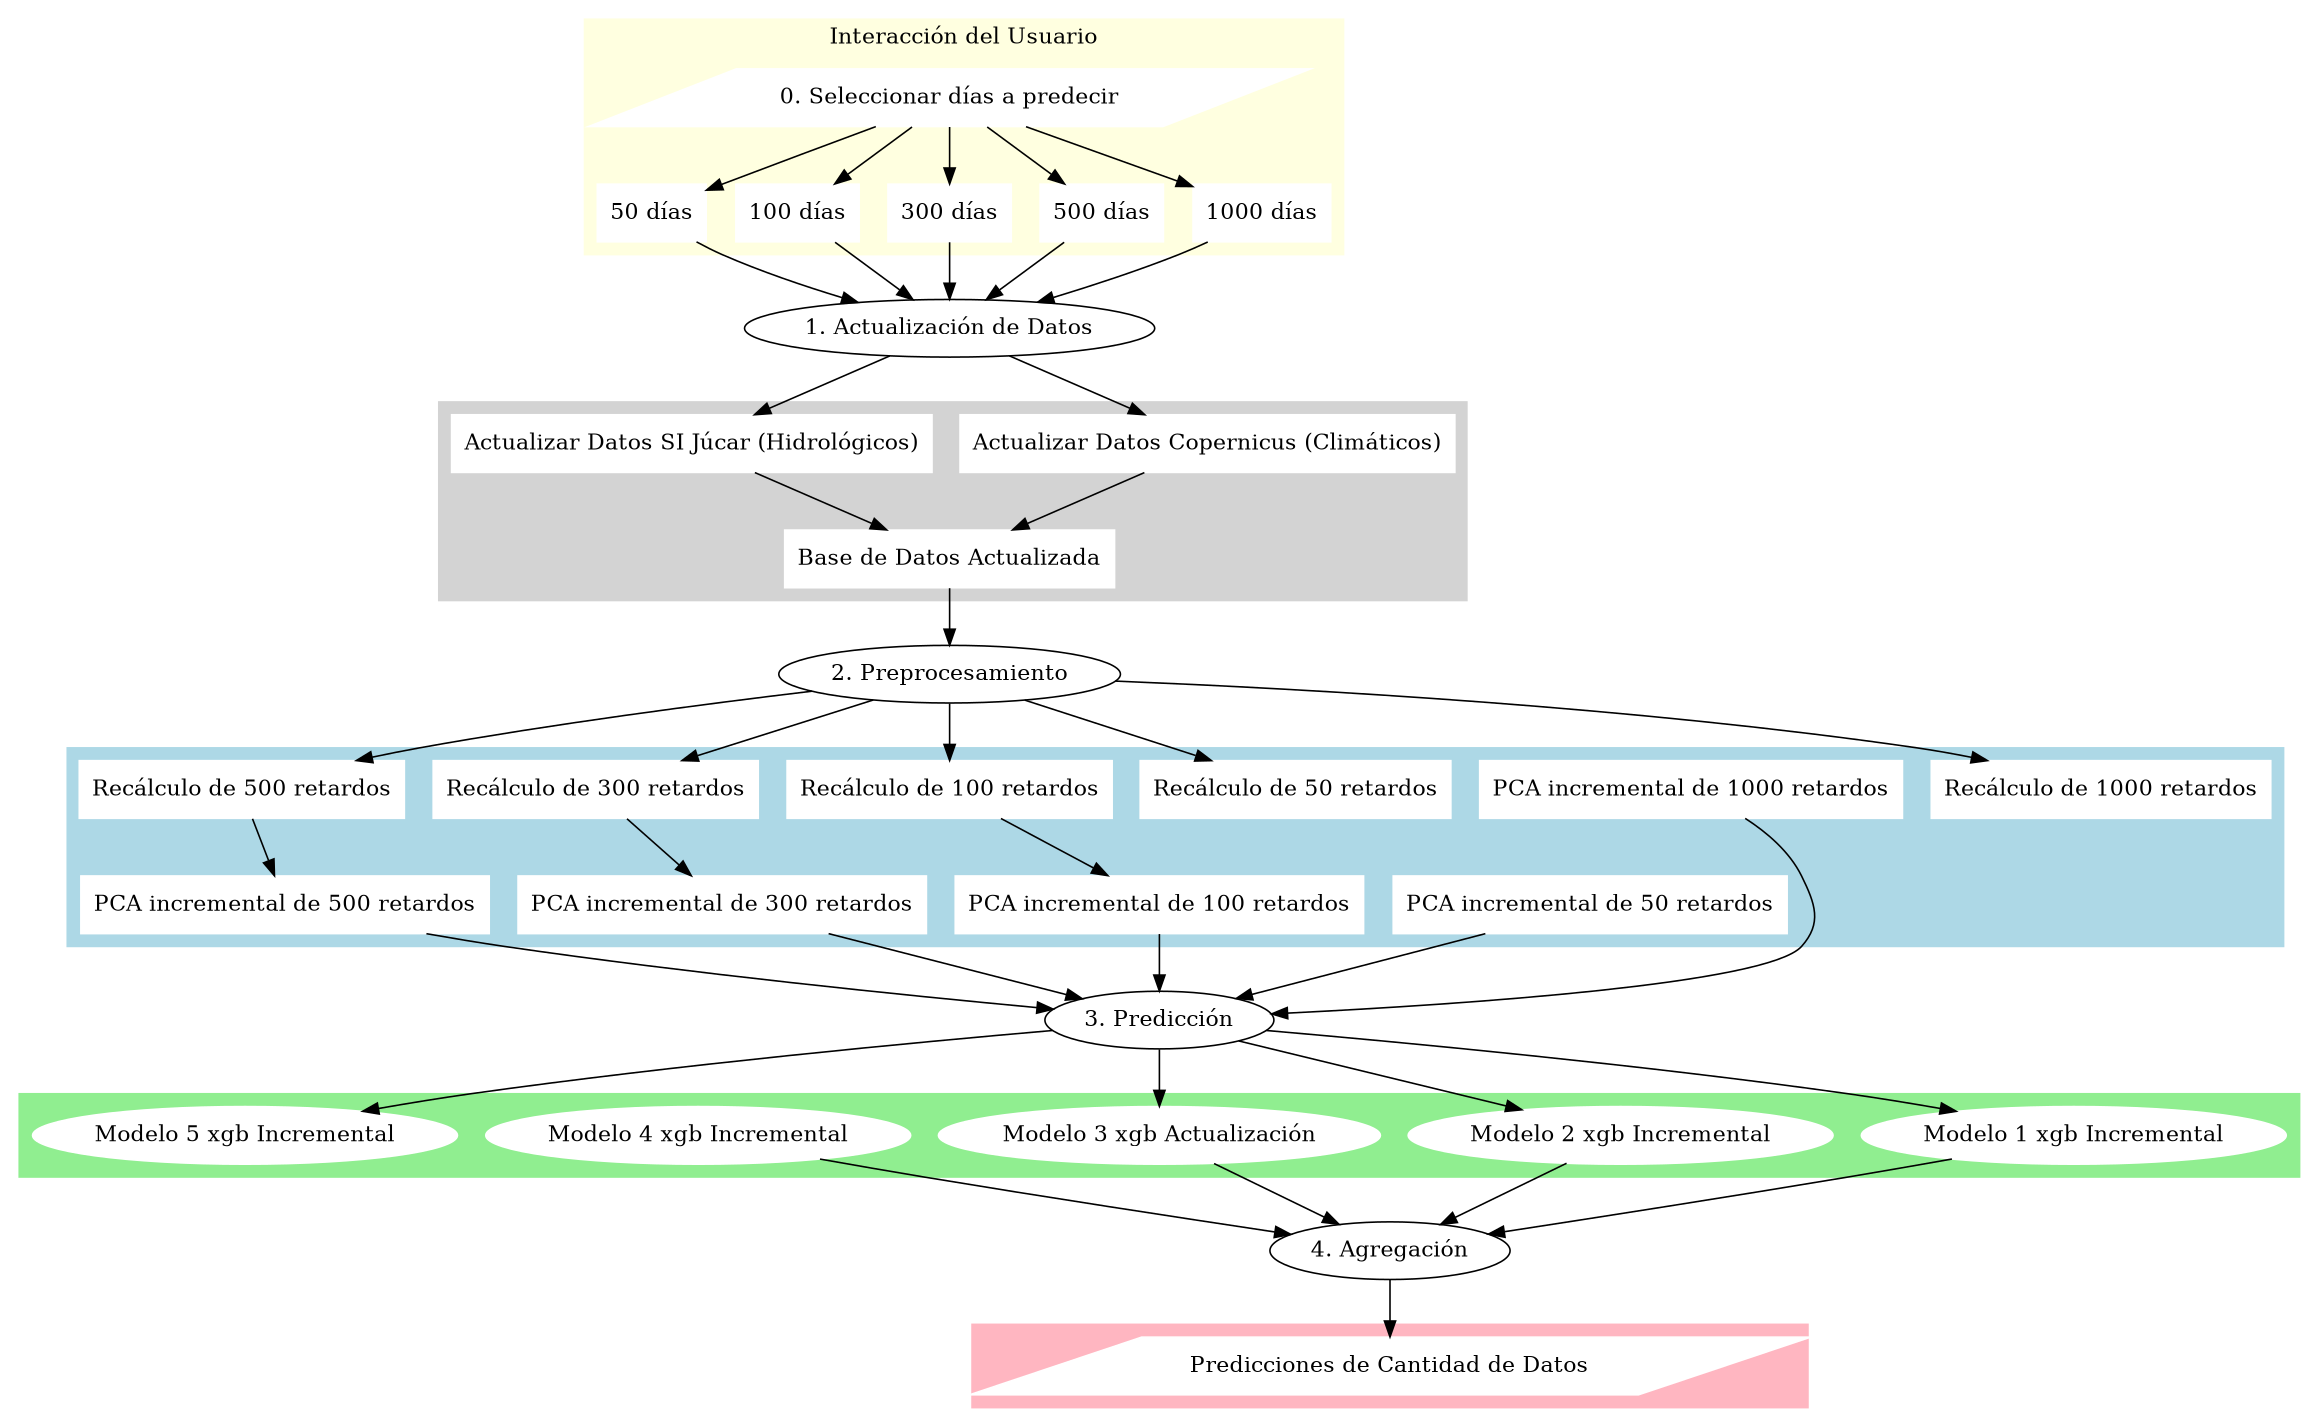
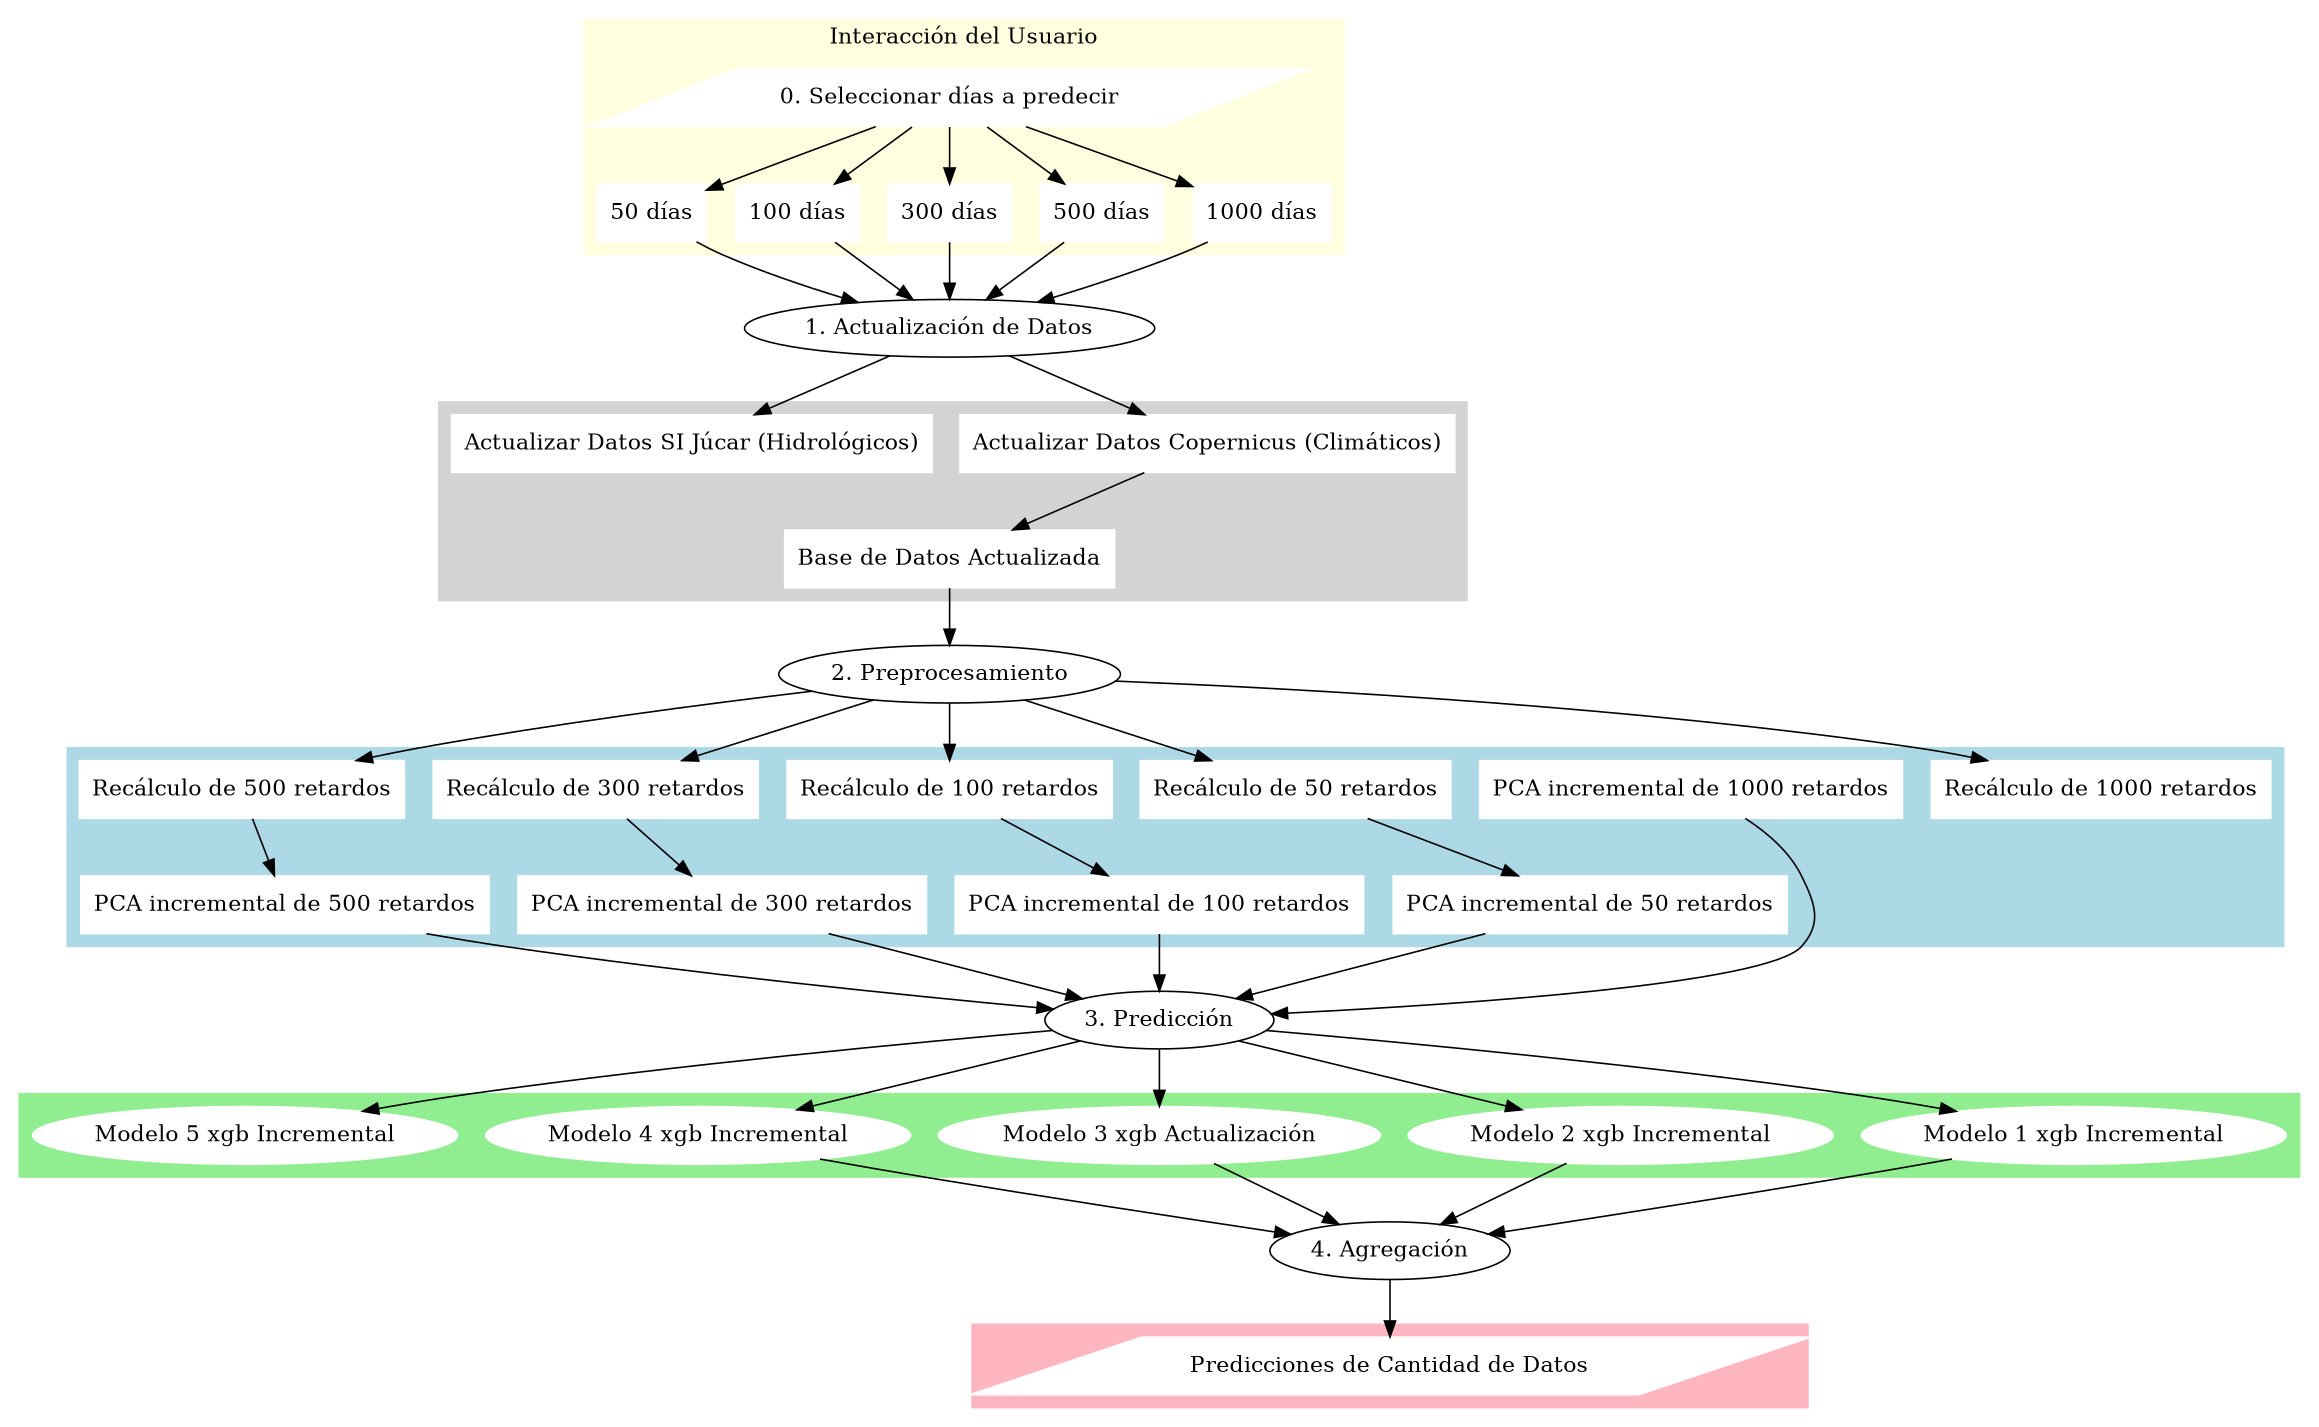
(813, 498) -> none
none -> (1435, 844)
none -> (946, 1073)
